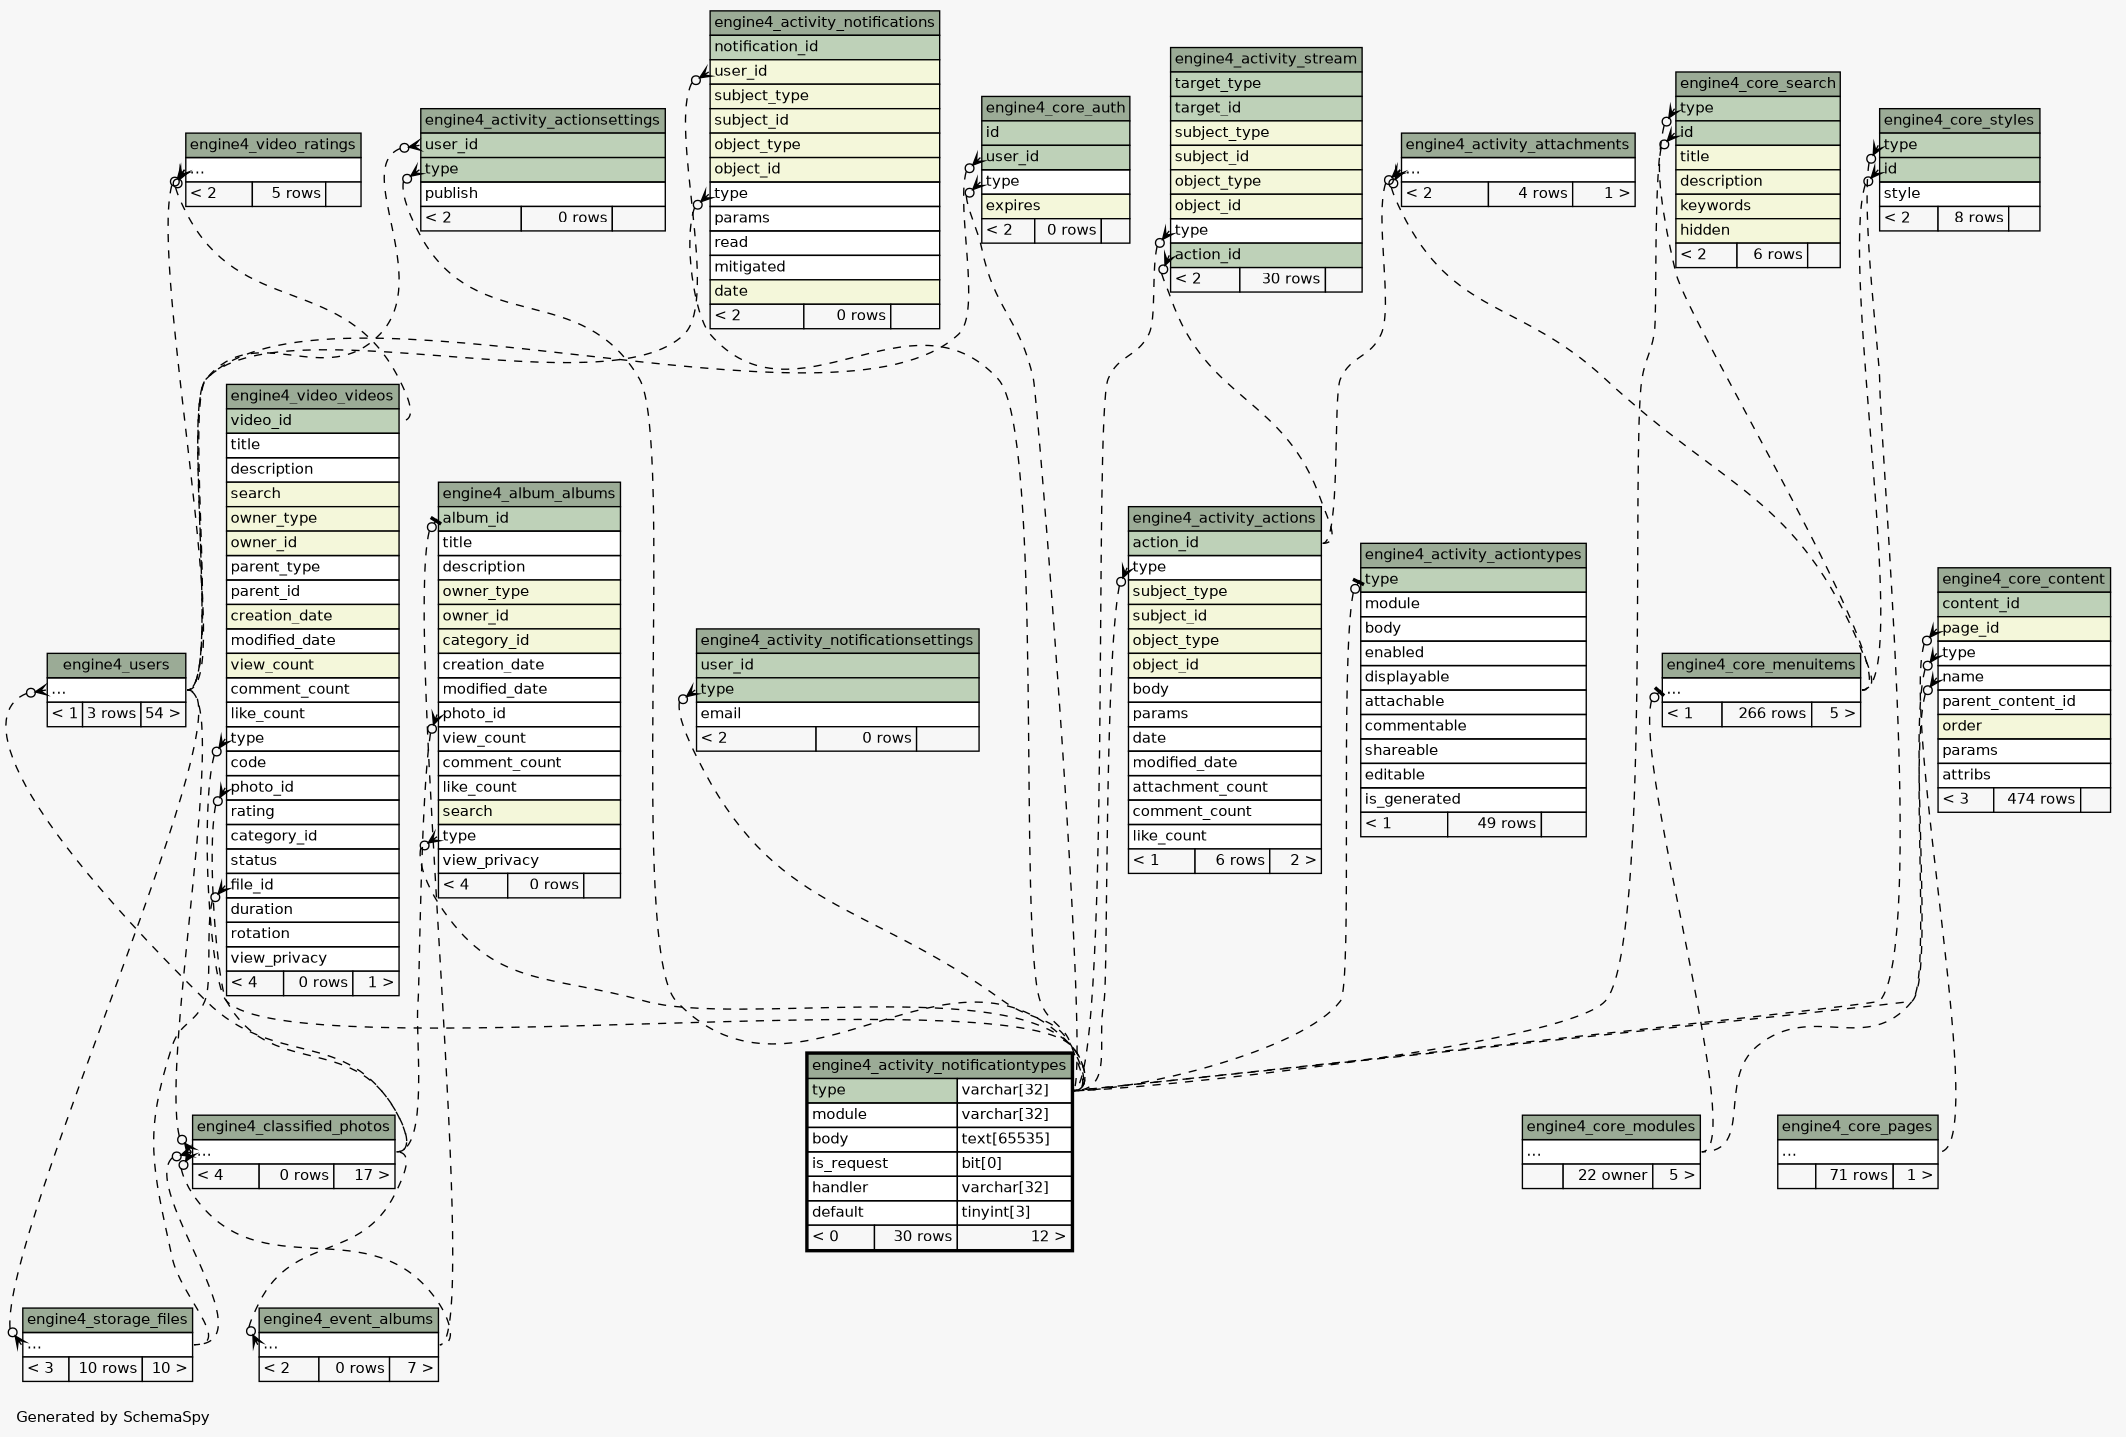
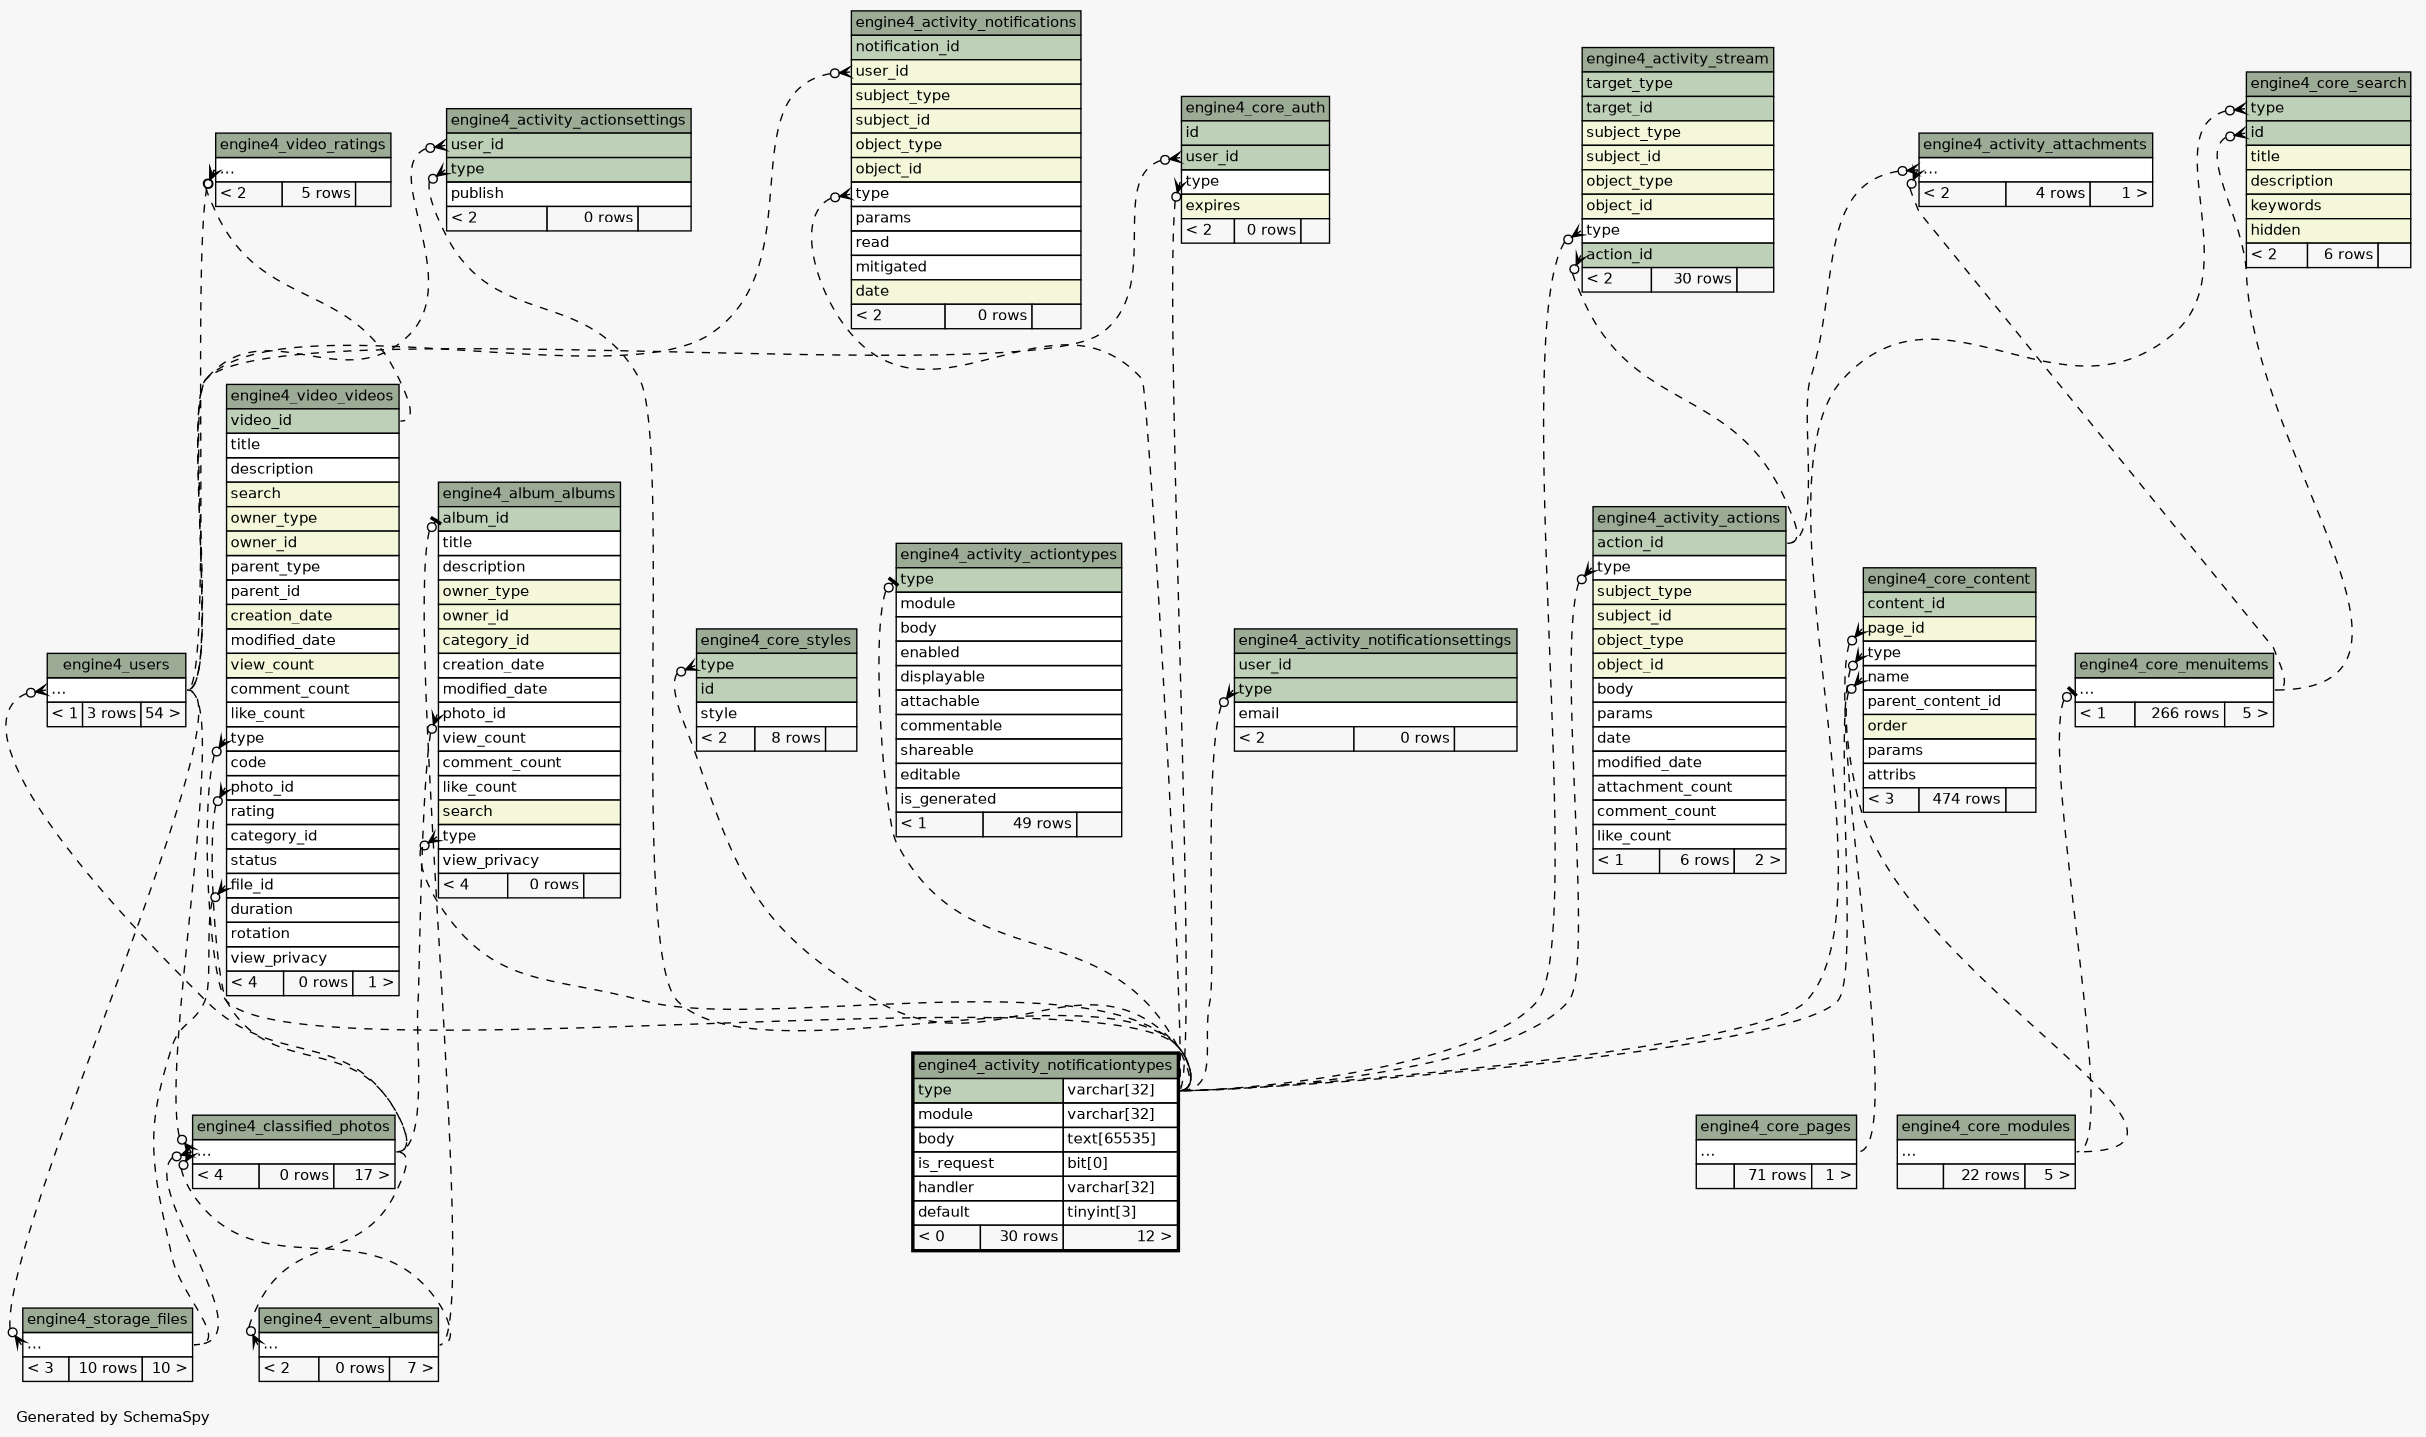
(1871, 440) -> none
(1613, 1176) -> (1991, 1176)
